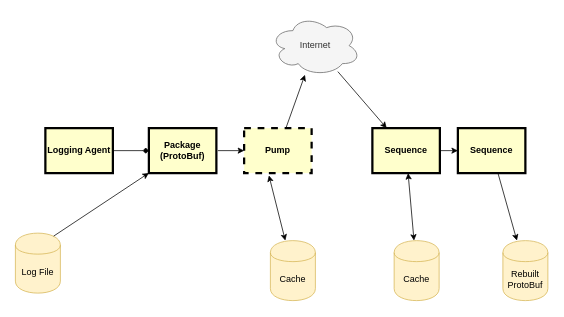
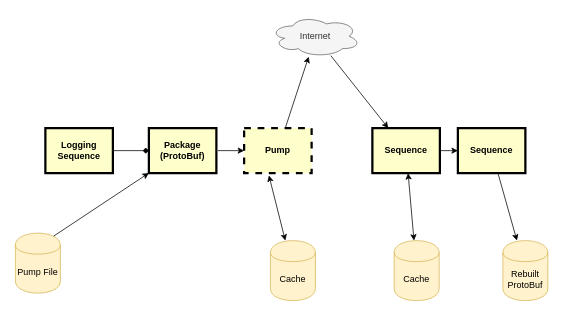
(315, 45) -> (315, 36)
(79, 150) -> (79, 150)
(38, 272) -> (38, 272)
